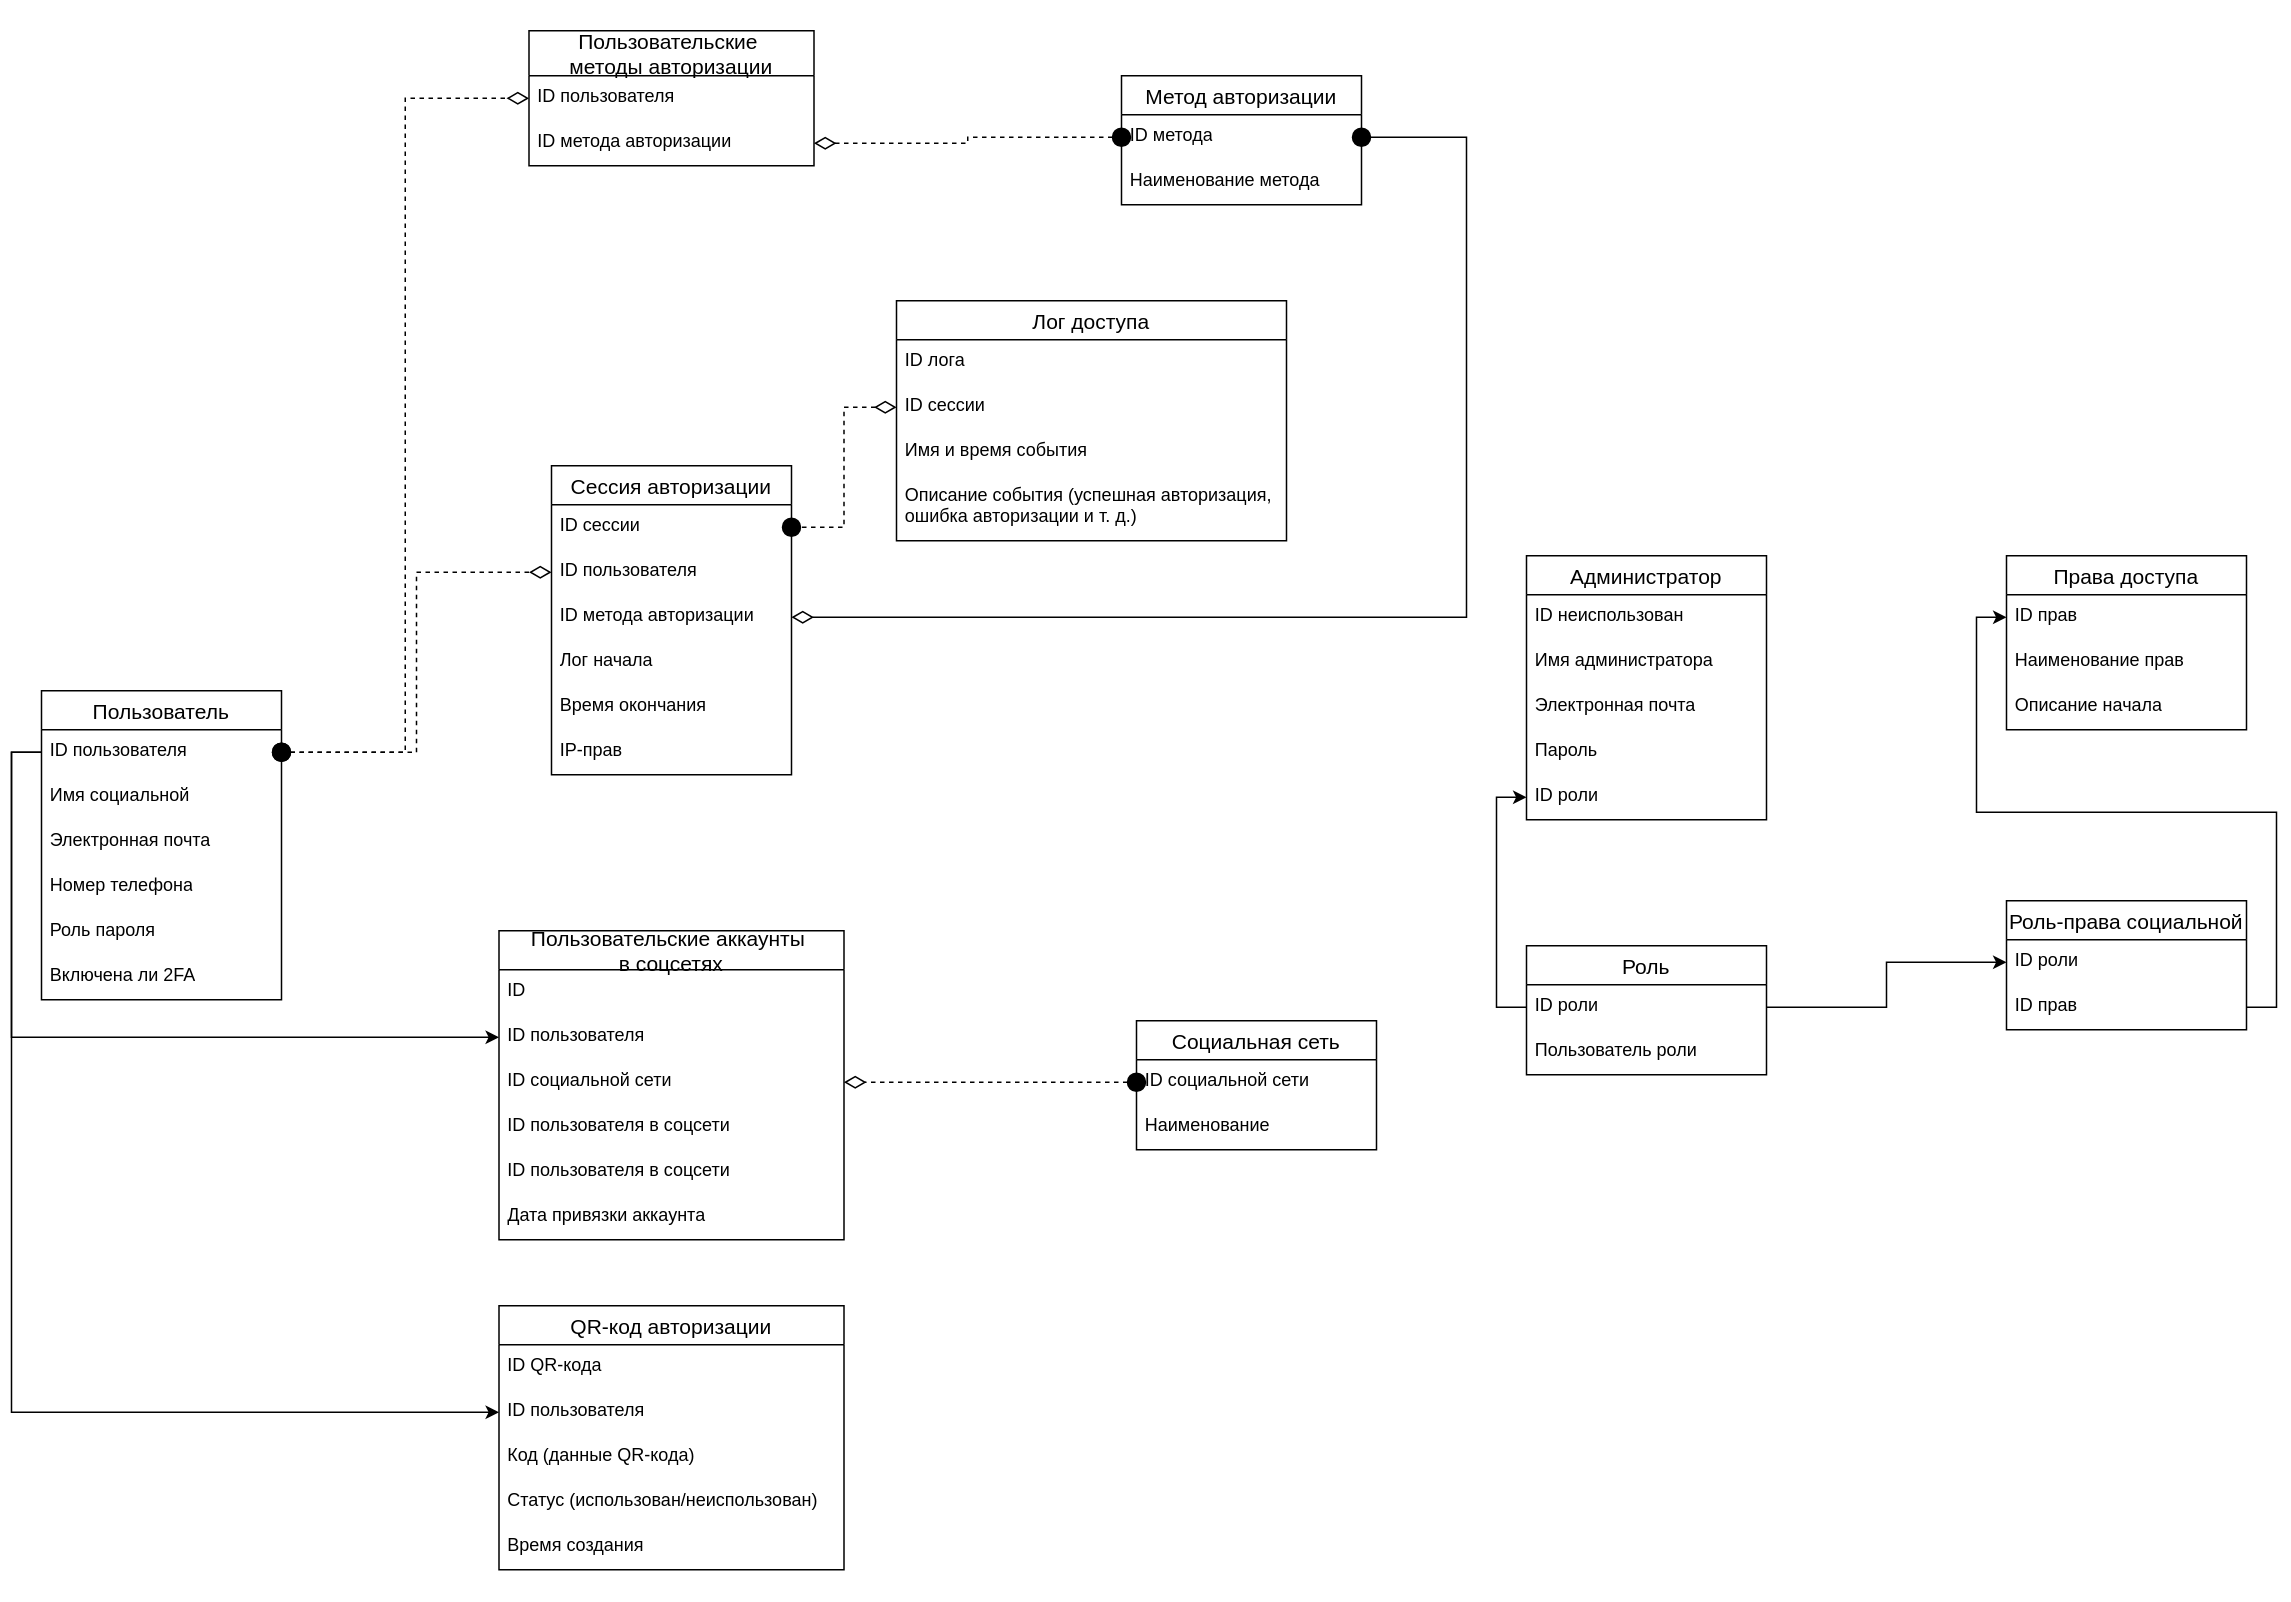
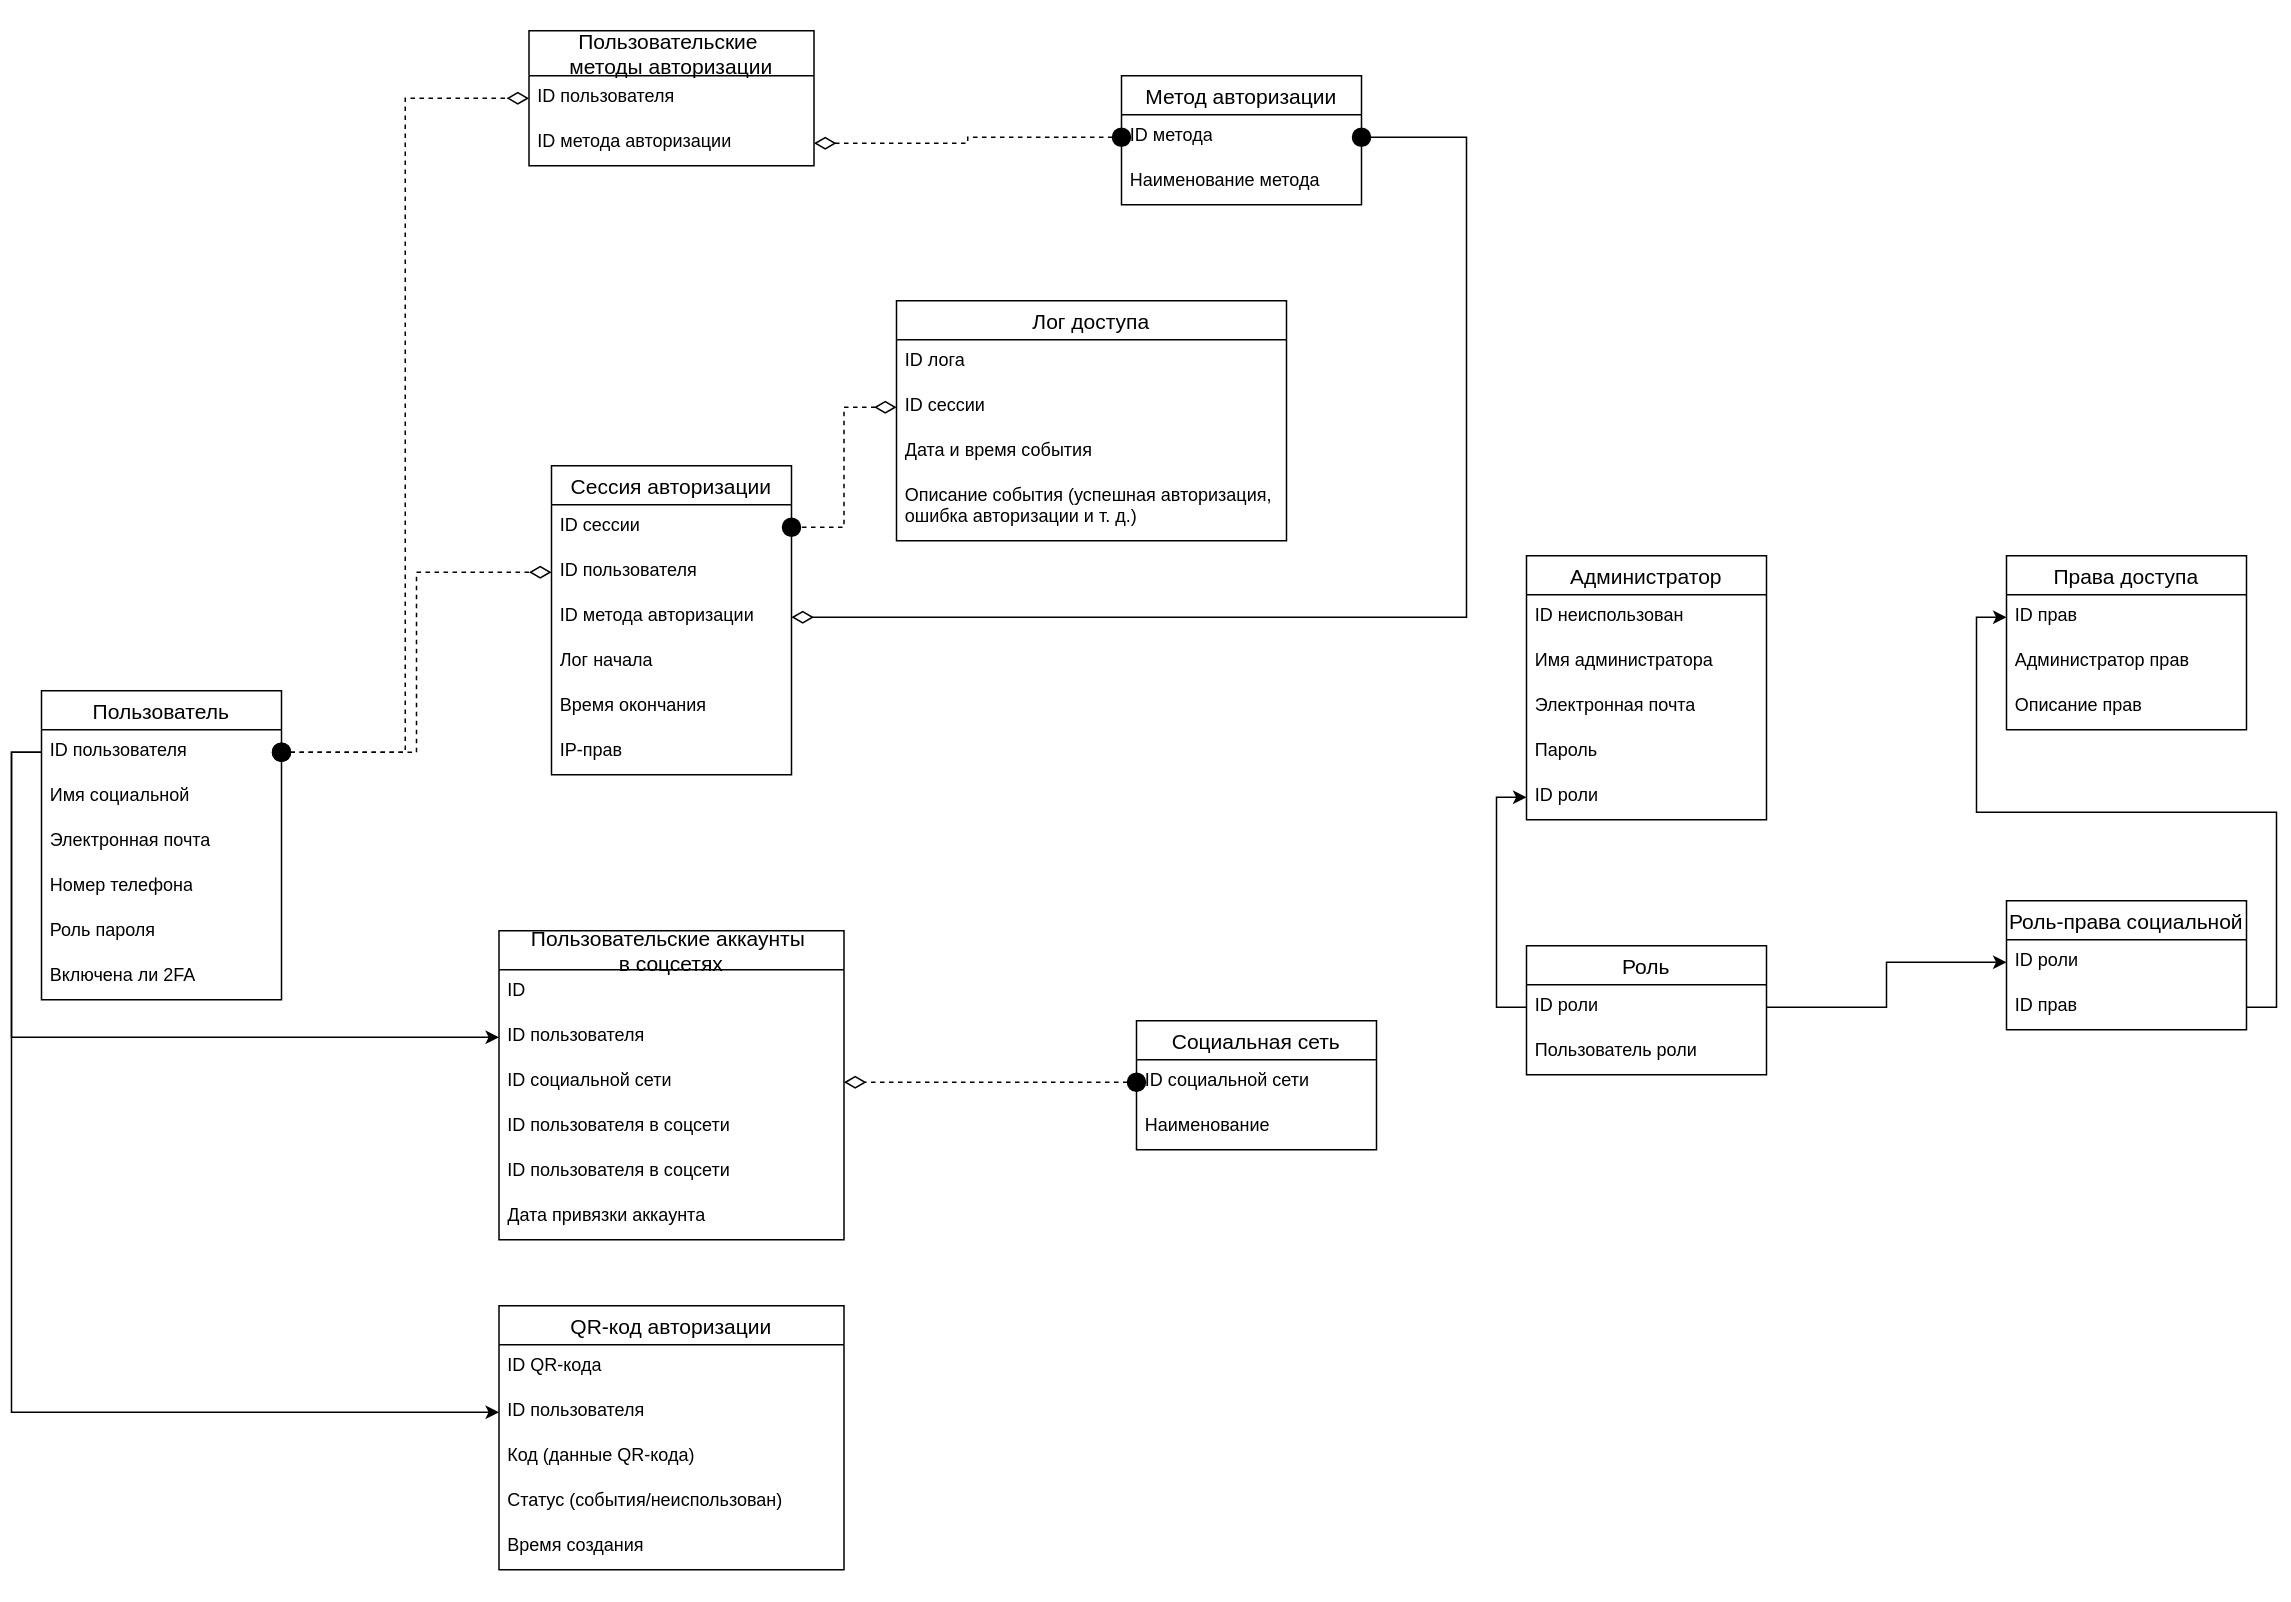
(994, 451) -> (999, 451)
(2099, 661) -> (2104, 661)
(2089, 706) -> (2078, 706)
(673, 1512) -> (657, 1501)
